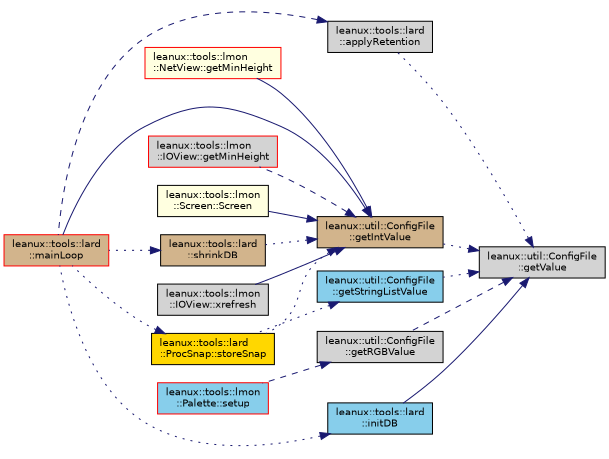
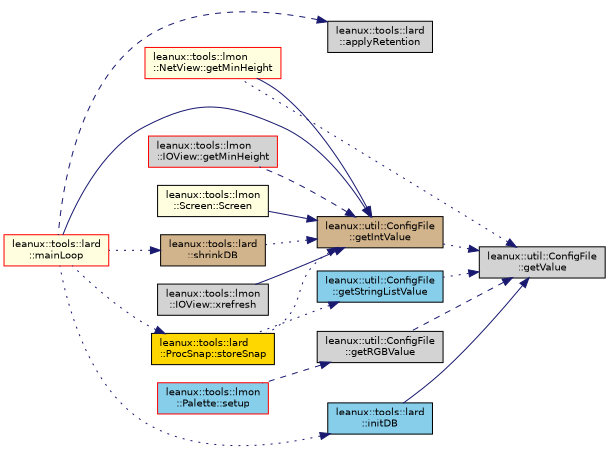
(470, 140) -> (374, 160)
(56, 250) -> (56, 250)
